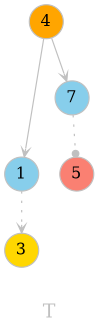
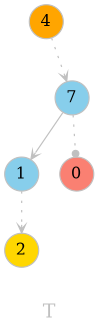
(58, 56) -> (58, 56)
(35, 94) -> (49, 133)
(77, 174) -> (77, 174)
(22, 250) -> (22, 250)
